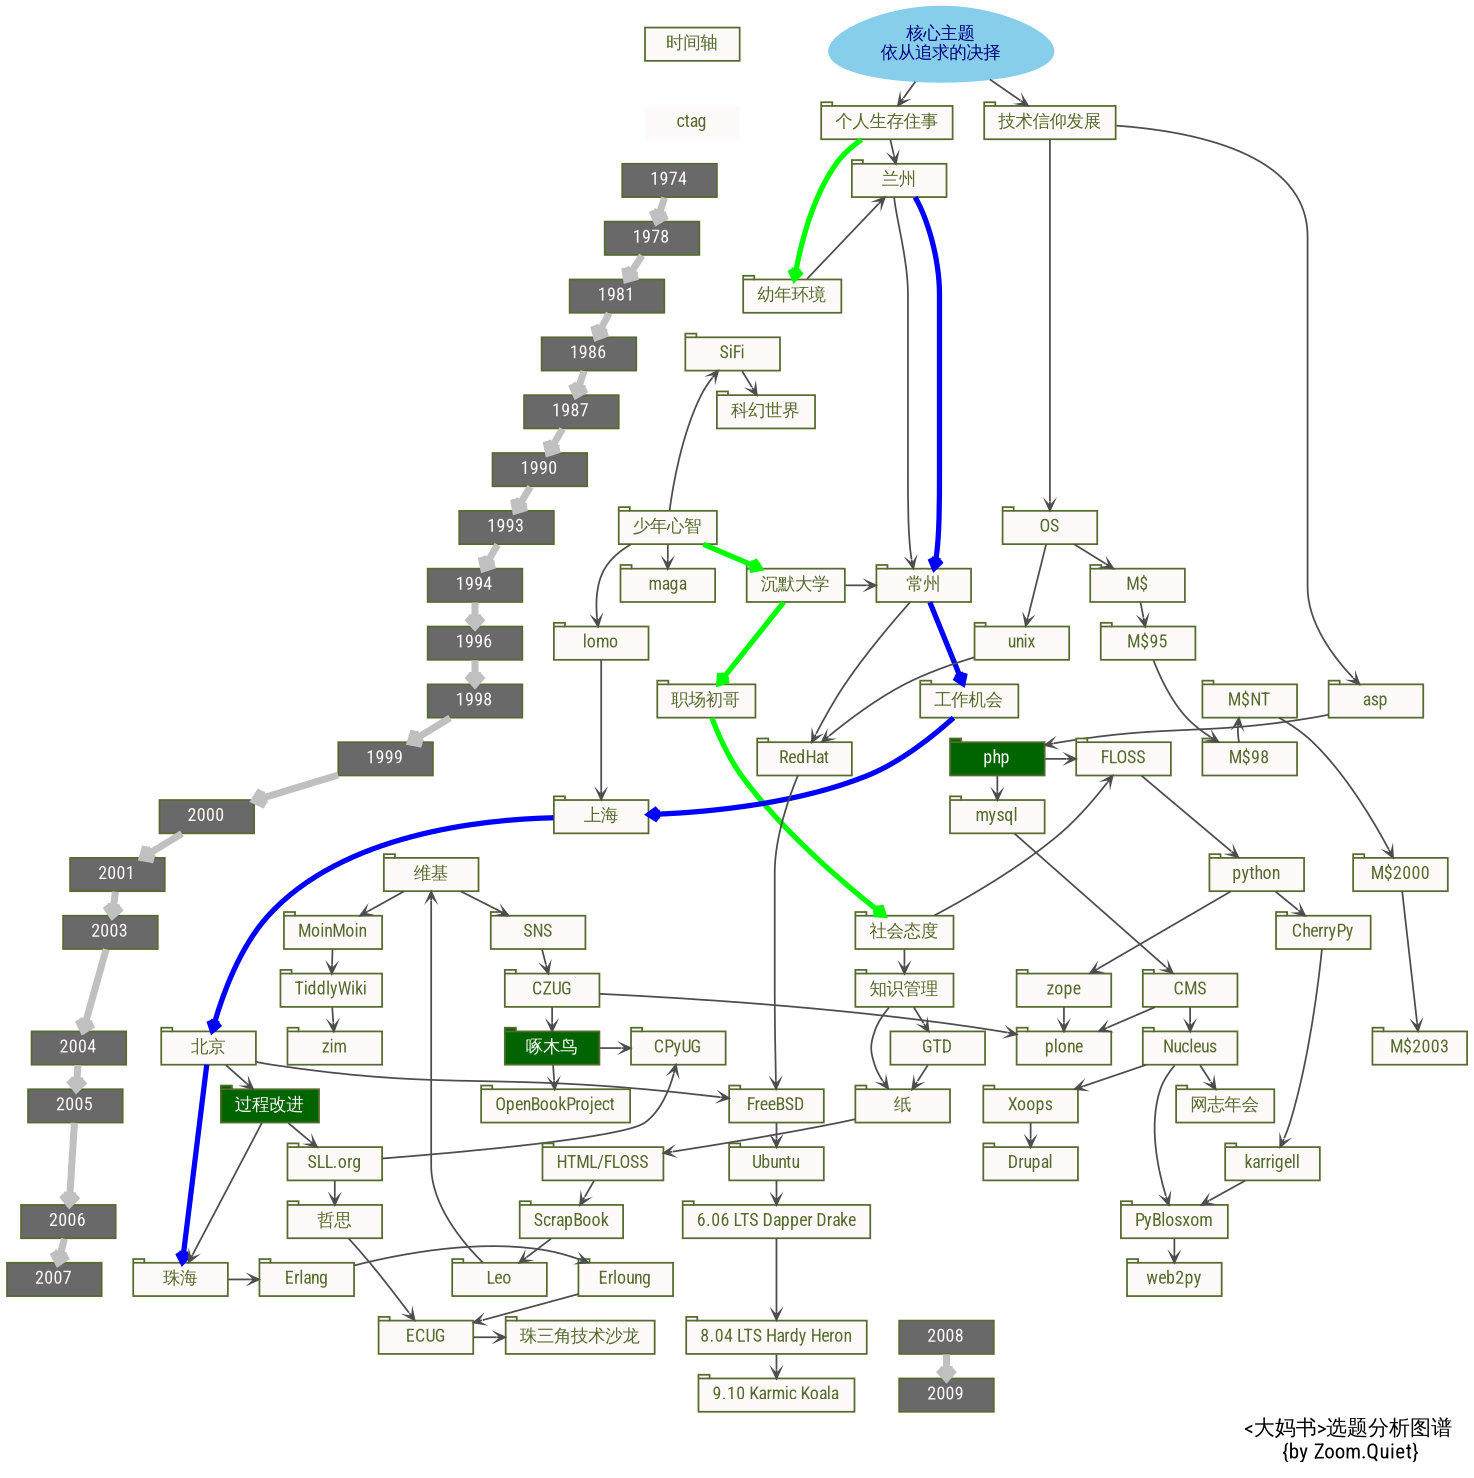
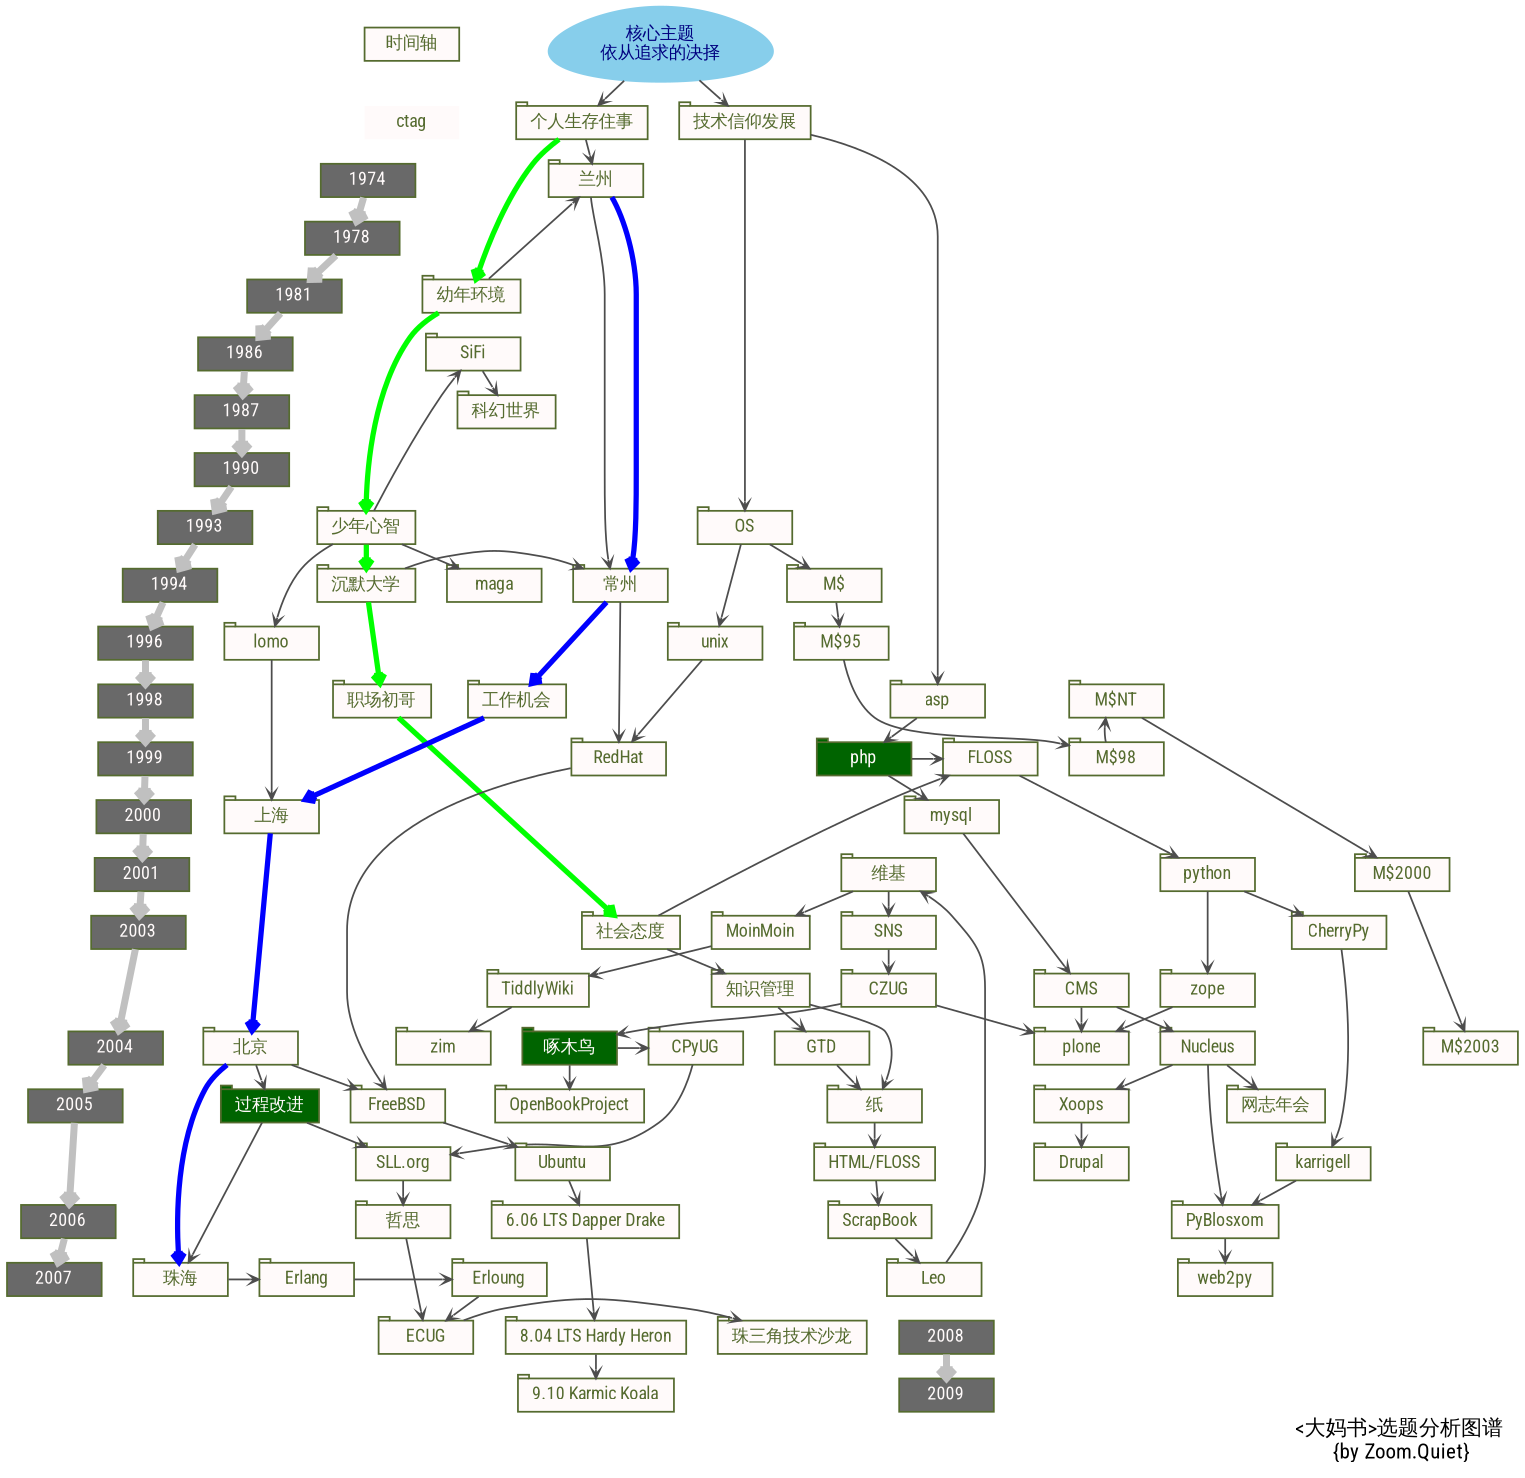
none -> (382, 398)
(544, 1143) -> (596, 1146)
